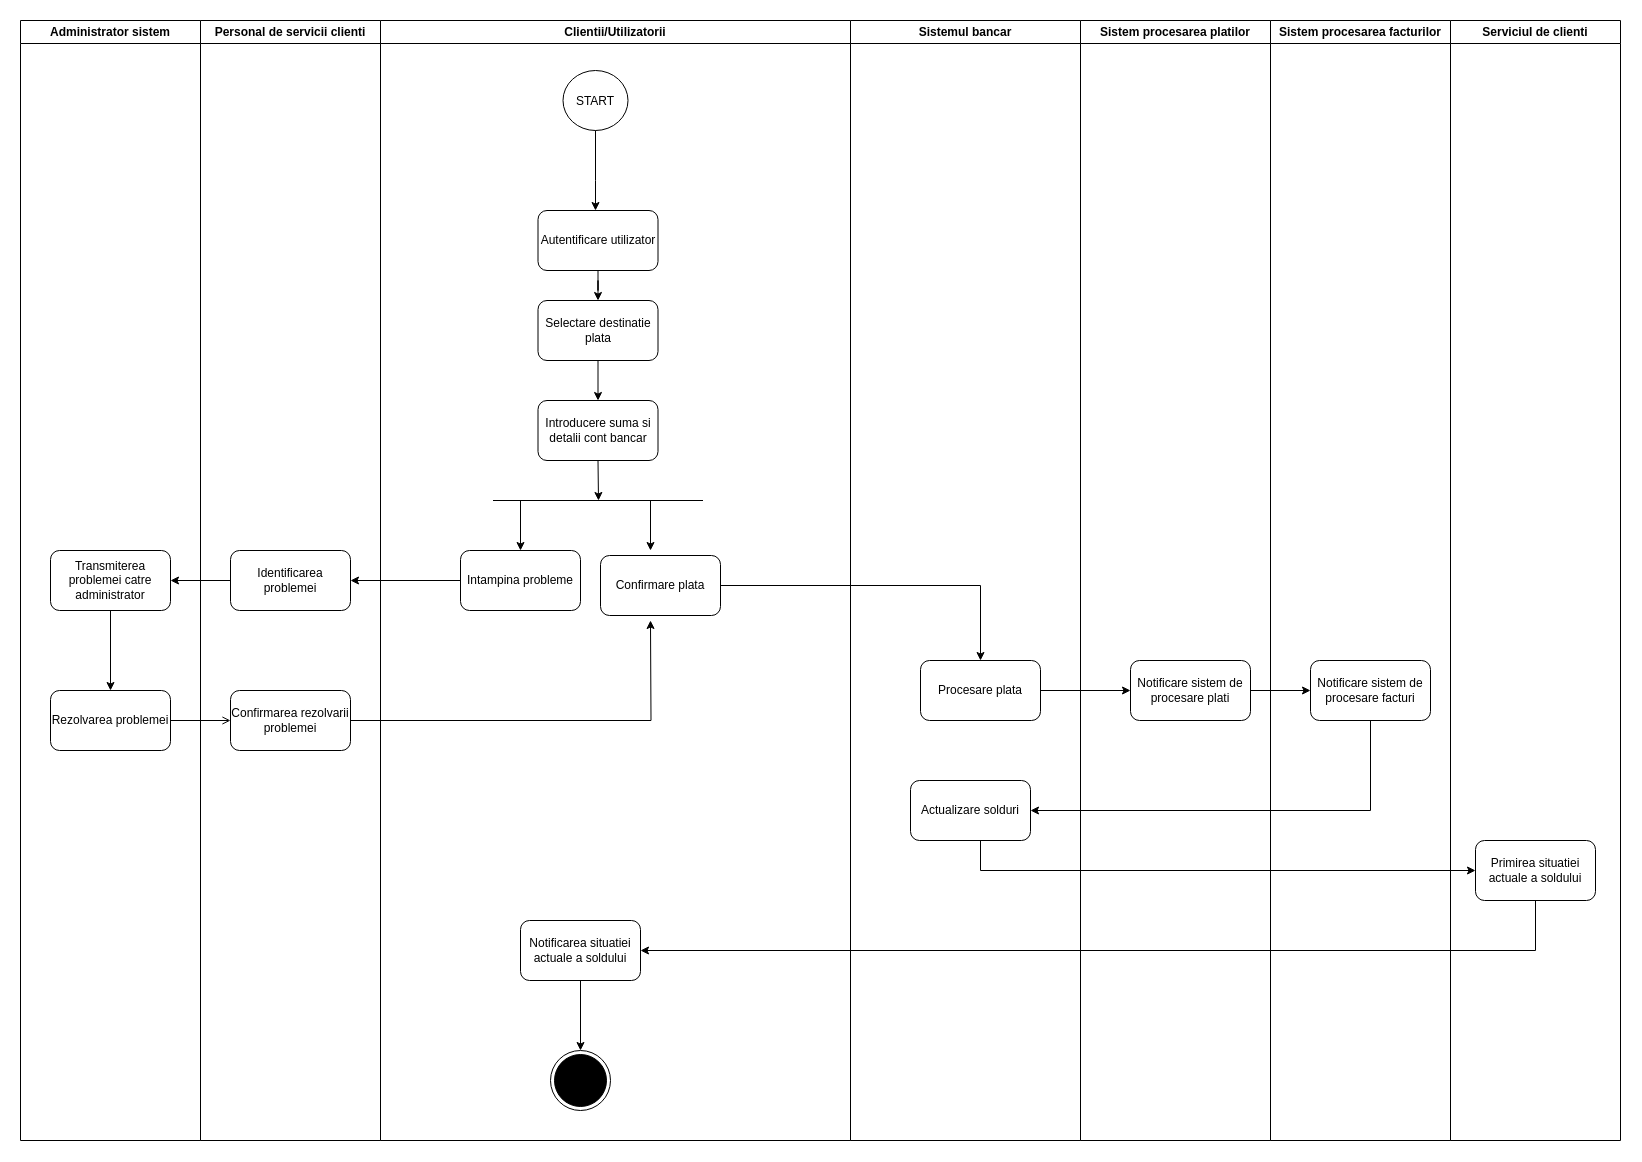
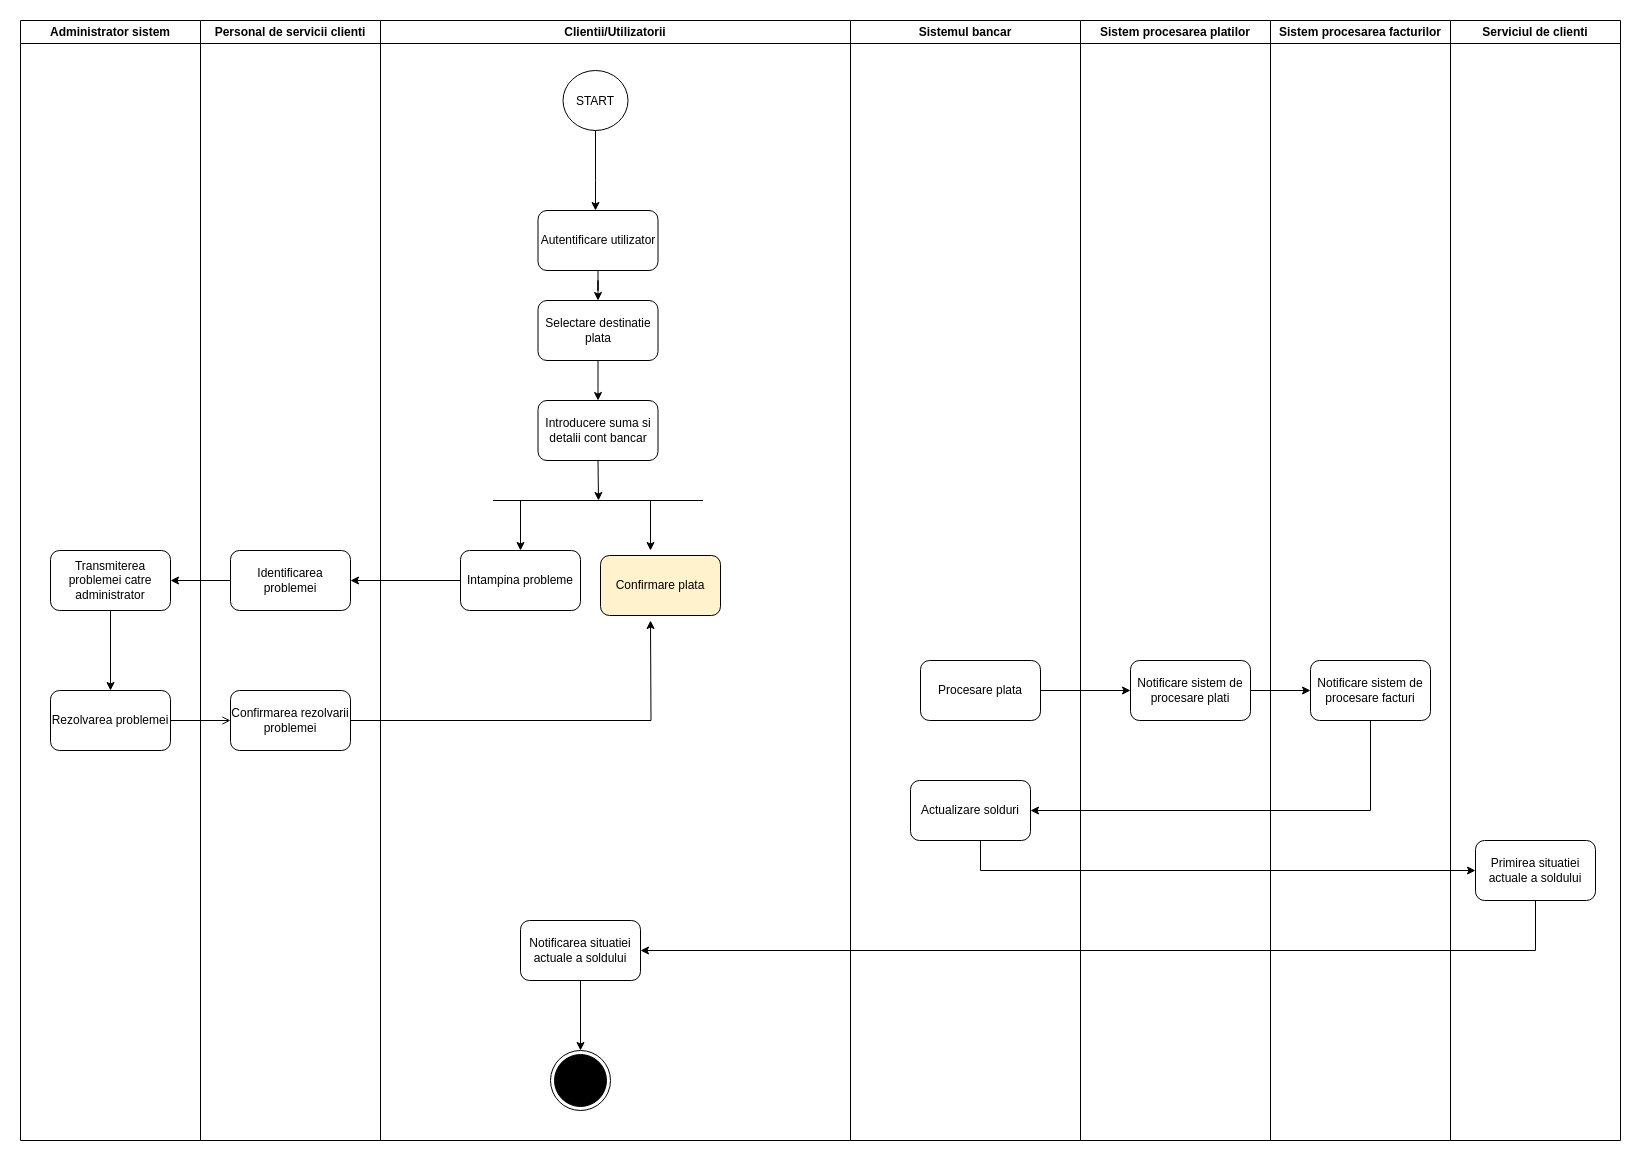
(661, 586) -> (661, 586)
(885, 586) -> none
